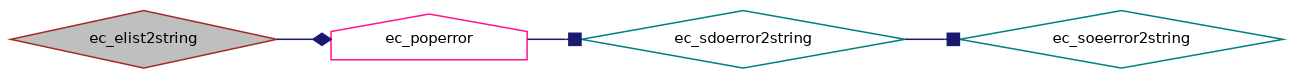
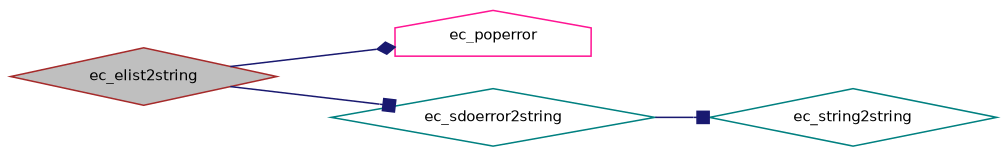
(546, 39) -> (305, 95)
(1121, 39) -> (853, 117)
